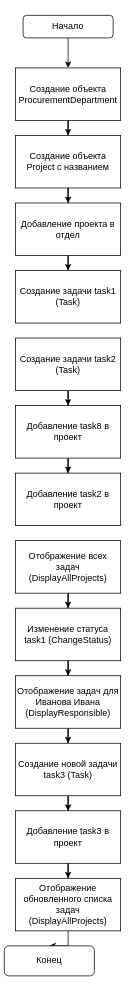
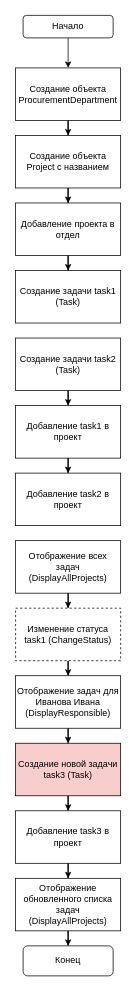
(68, 432) -> (68, 432)
(68, 634) -> (68, 634)
(68, 769) -> (68, 769)
(49, 960) -> (68, 960)
